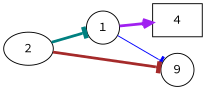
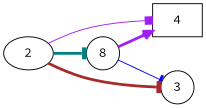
none -> (94, 27)
(103, 28) -> (103, 53)
(177, 70) -> (177, 87)
